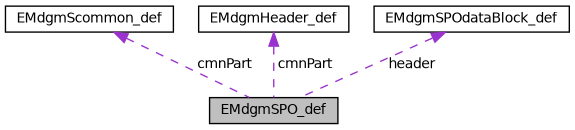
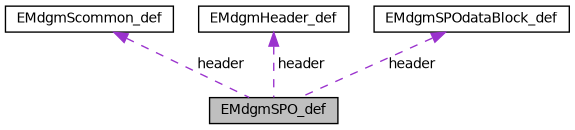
(223, 65) -> (218, 65)
(303, 65) -> (299, 65)
